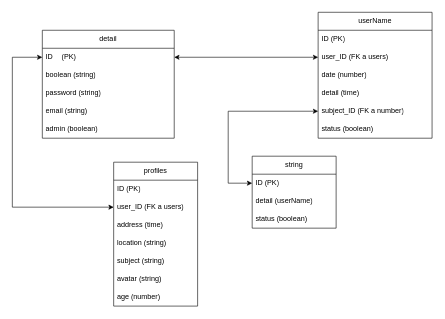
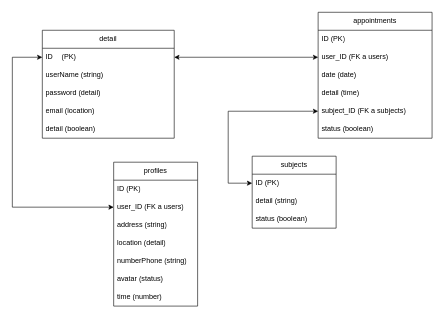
(375, 21) -> (375, 21)
(75, 75) -> (78, 75)
(347, 75) -> (343, 75)
(78, 93) -> (77, 93)
(70, 111) -> (73, 111)
(367, 111) -> (372, 111)
(73, 129) -> (74, 129)
(294, 165) -> (294, 165)
(287, 201) -> (282, 201)
(144, 225) -> (148, 225)
(148, 243) -> (147, 243)
(148, 261) -> (156, 261)
(146, 279) -> (147, 279)
(141, 297) -> (142, 297)
